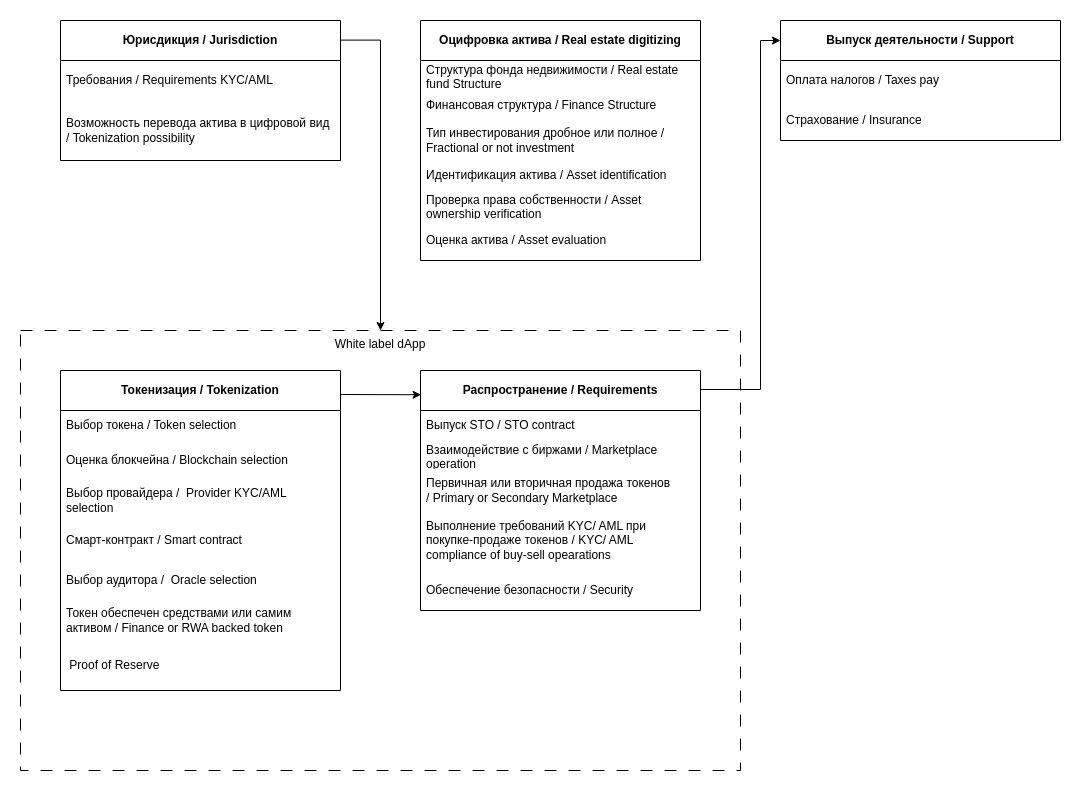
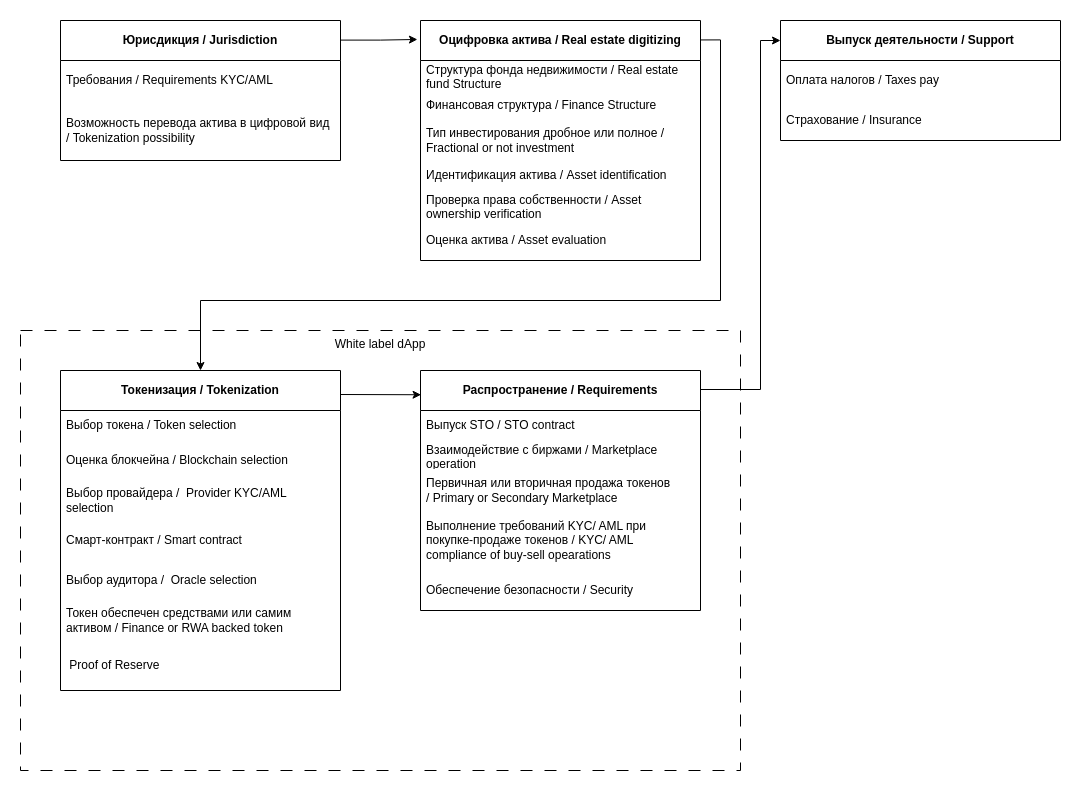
(381, 180) -> (394, 40)
none -> (569, 301)
